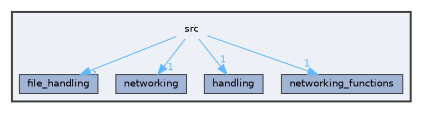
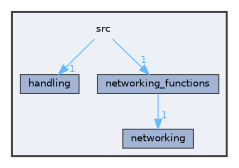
(175, 53) -> (158, 106)
(59, 84) -> none
